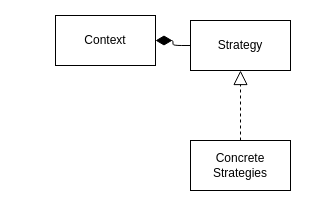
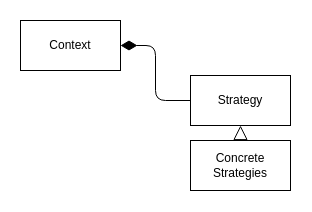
(106, 41) -> (71, 46)
(241, 46) -> (241, 101)
